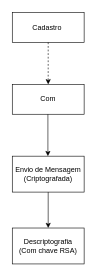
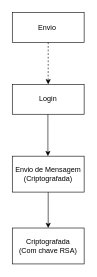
(48, 27) -> (48, 27)
(48, 99) -> (48, 99)
(48, 246) -> (48, 246)
